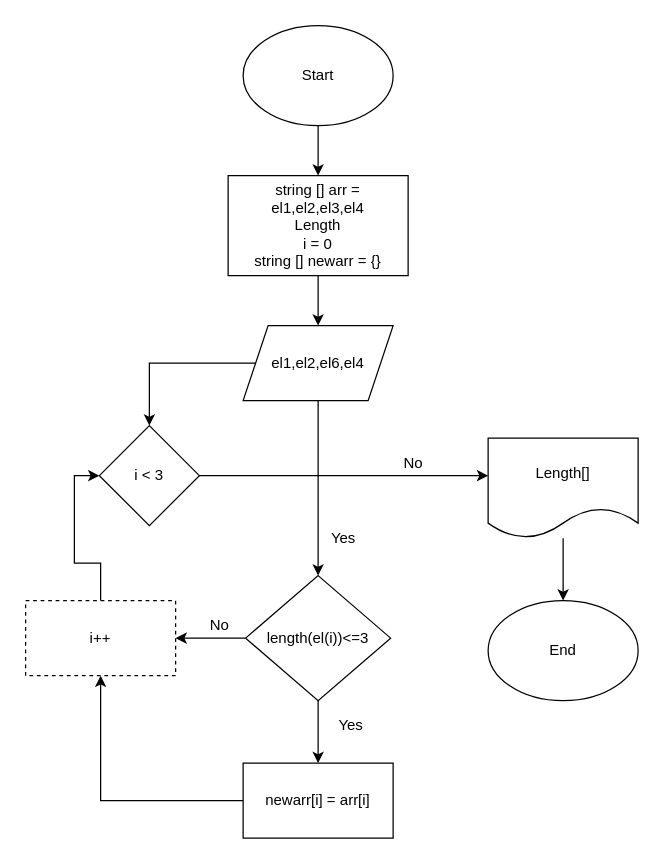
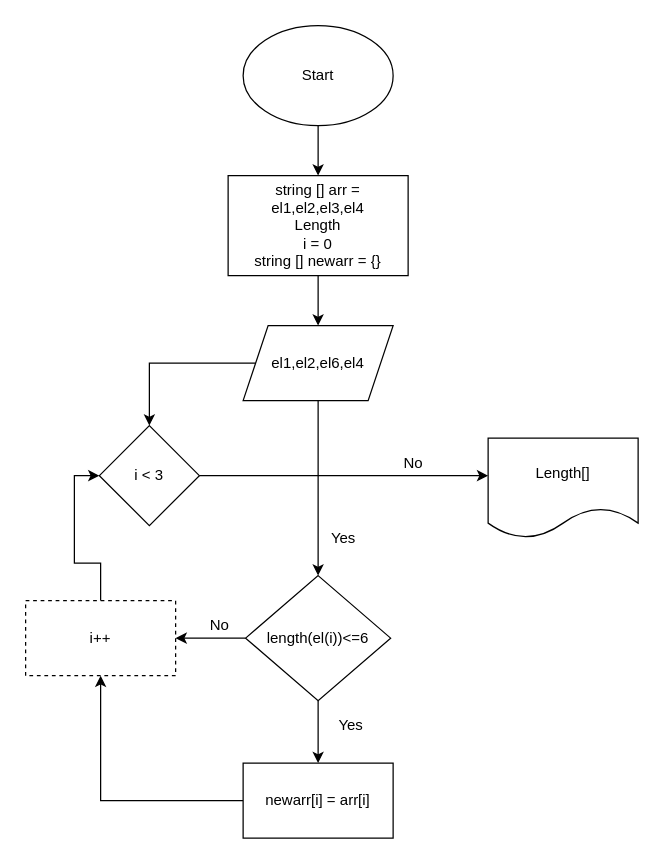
(563, 565) -> none
(318, 638) -> (318, 638)
(563, 651) -> none
